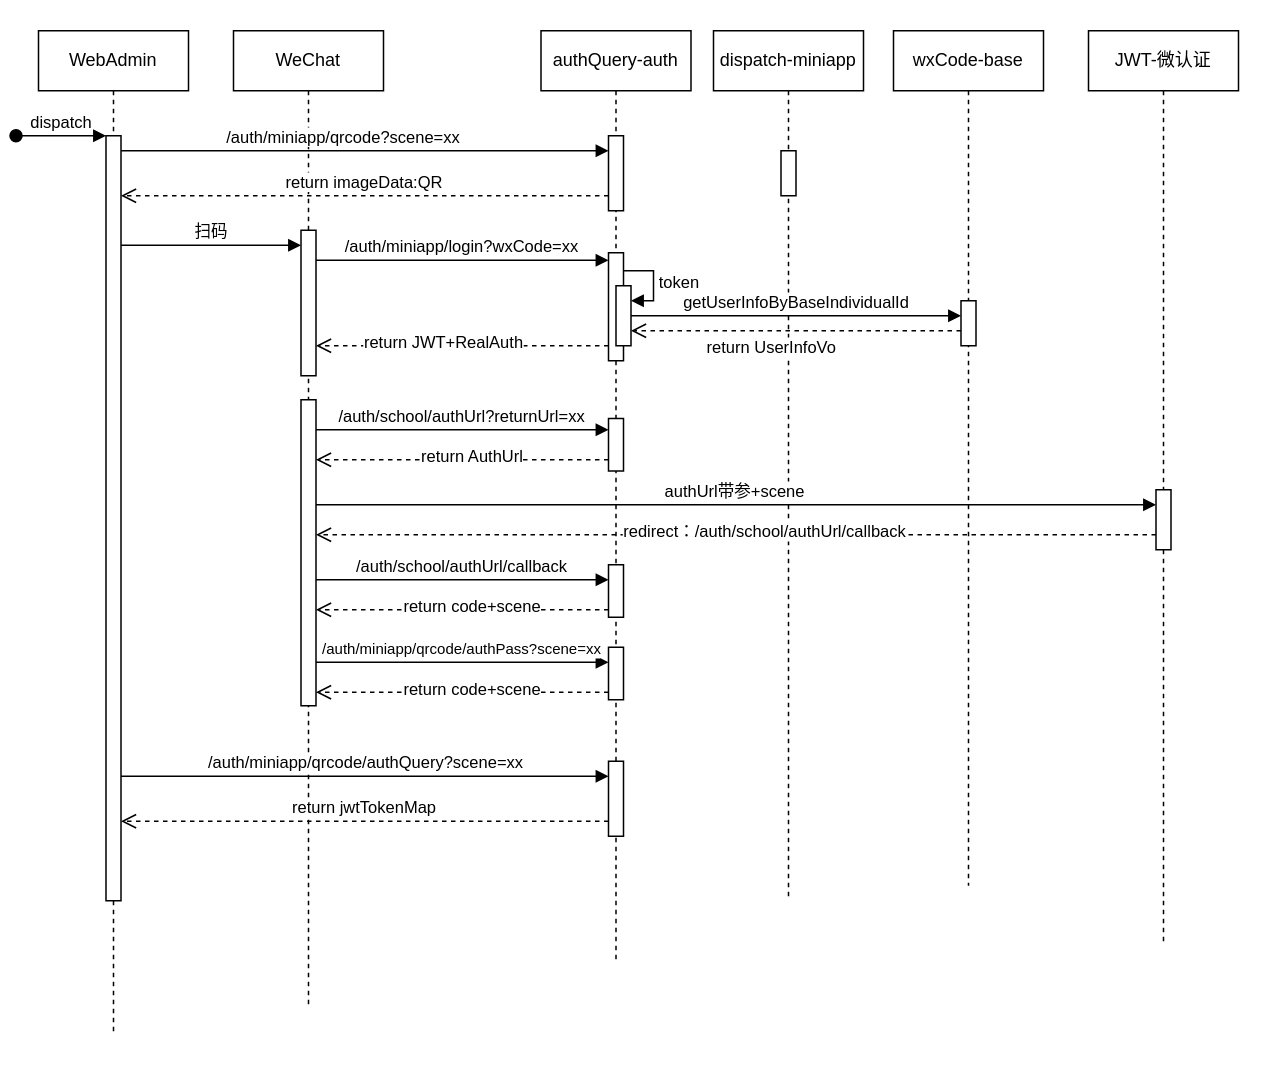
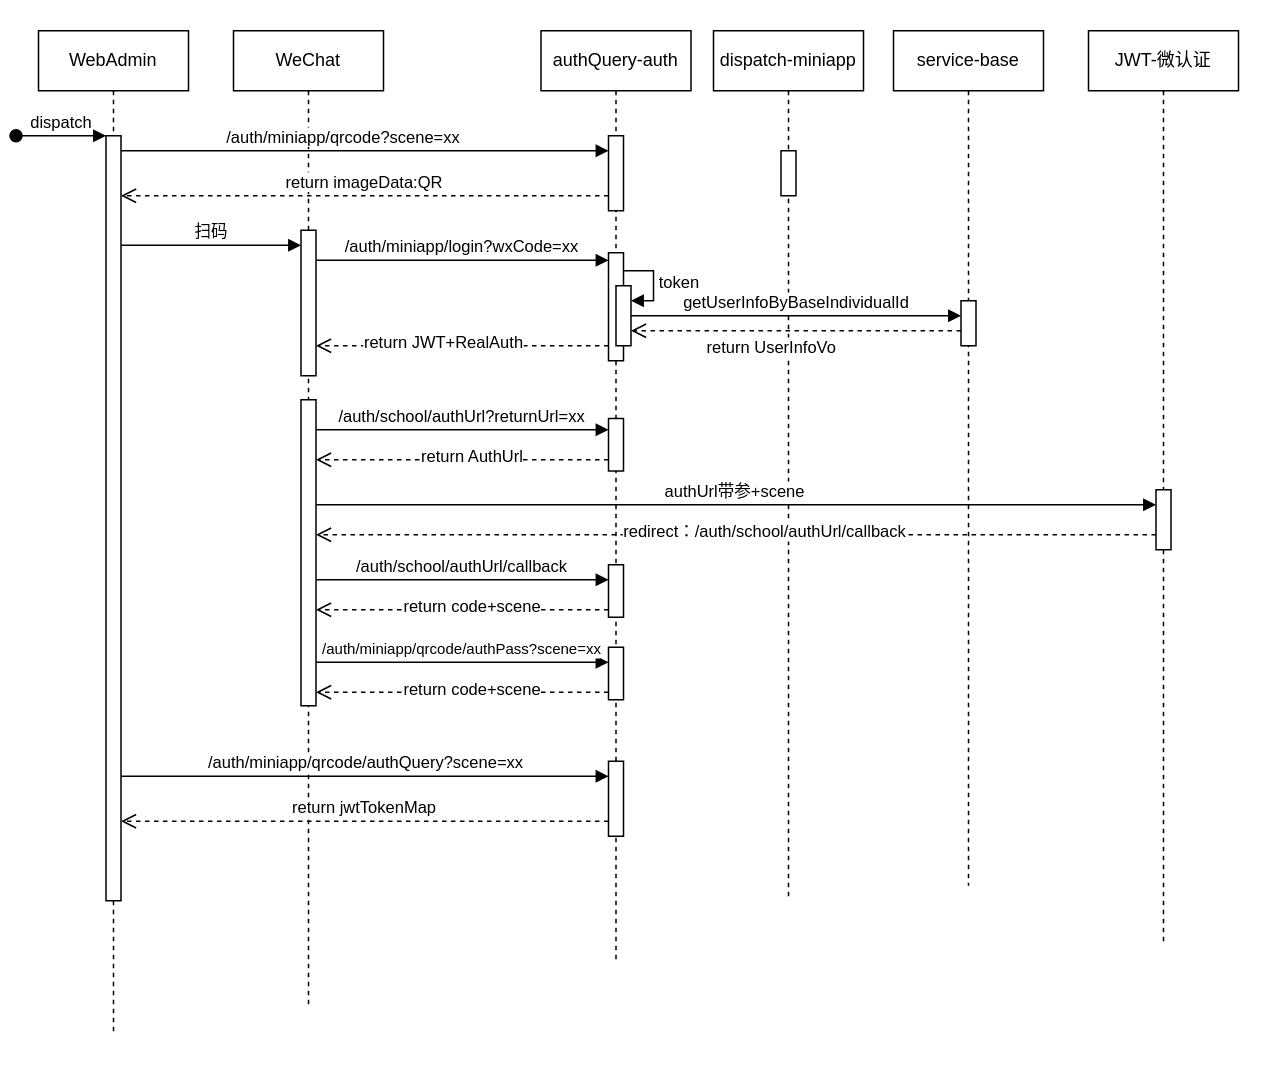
(968, 61) -> (968, 61)
